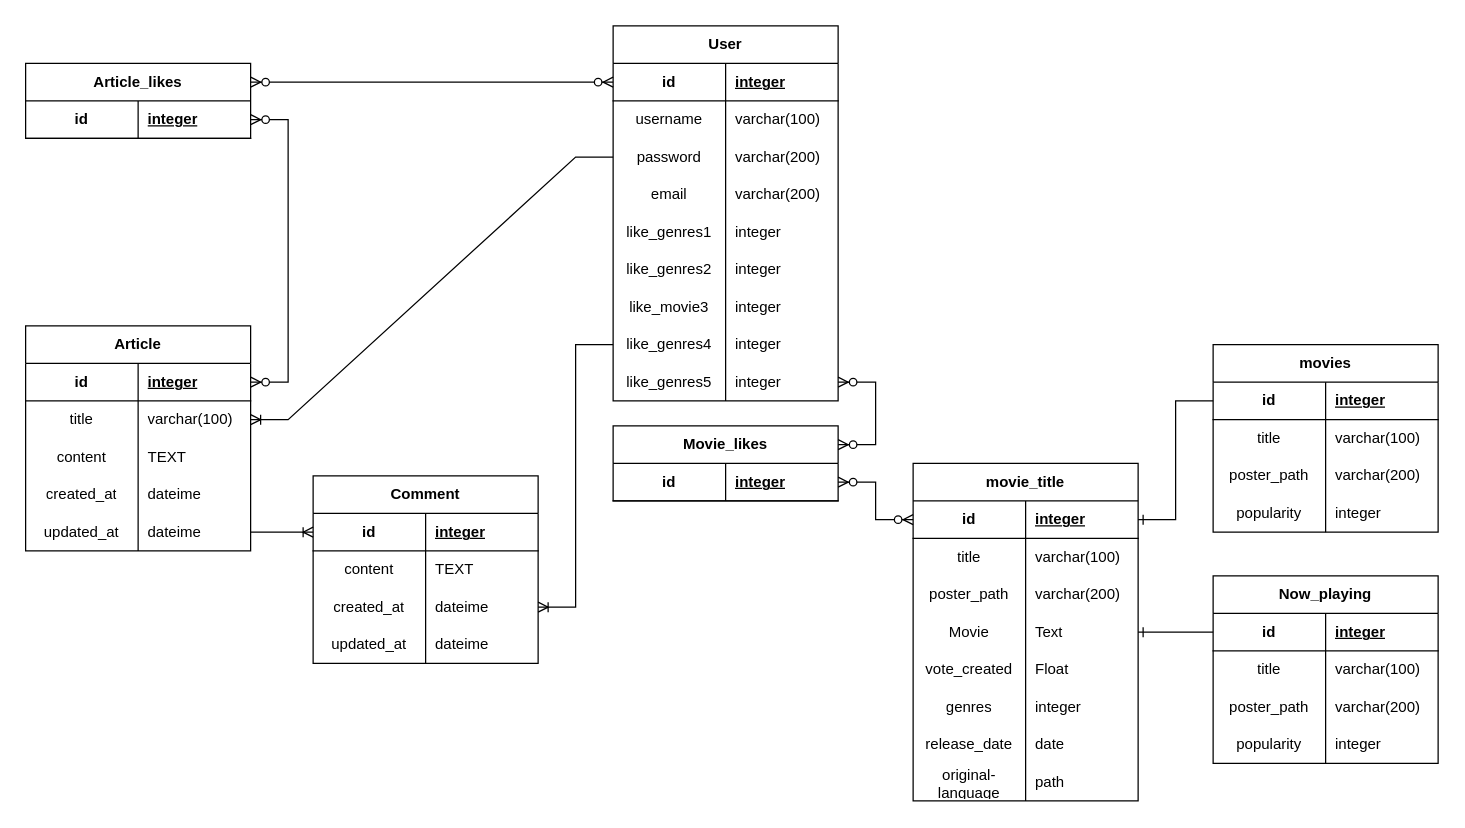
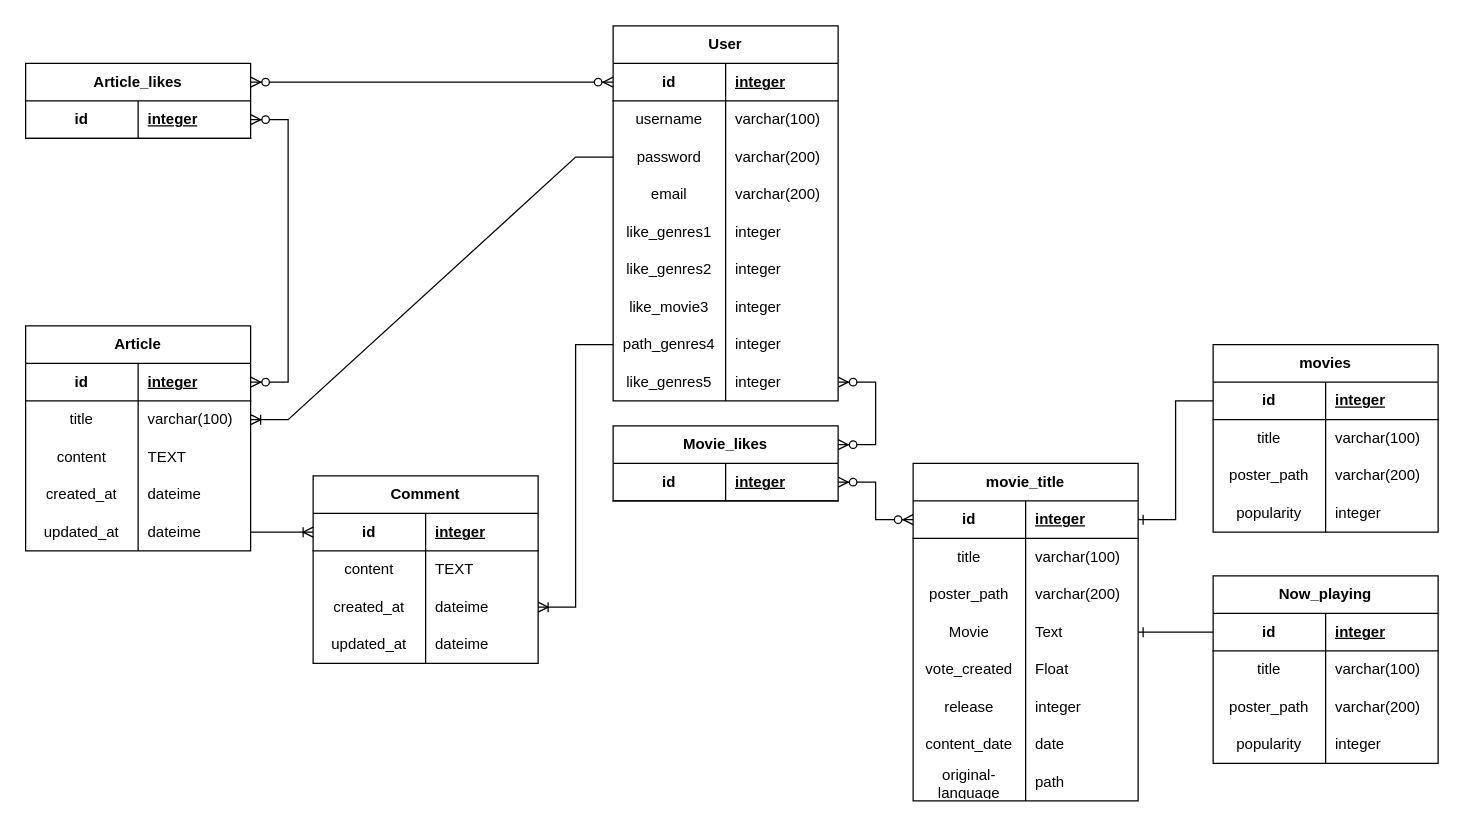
(669, 344) -> (669, 344)
(969, 707) -> (969, 707)
(969, 744) -> (969, 744)
